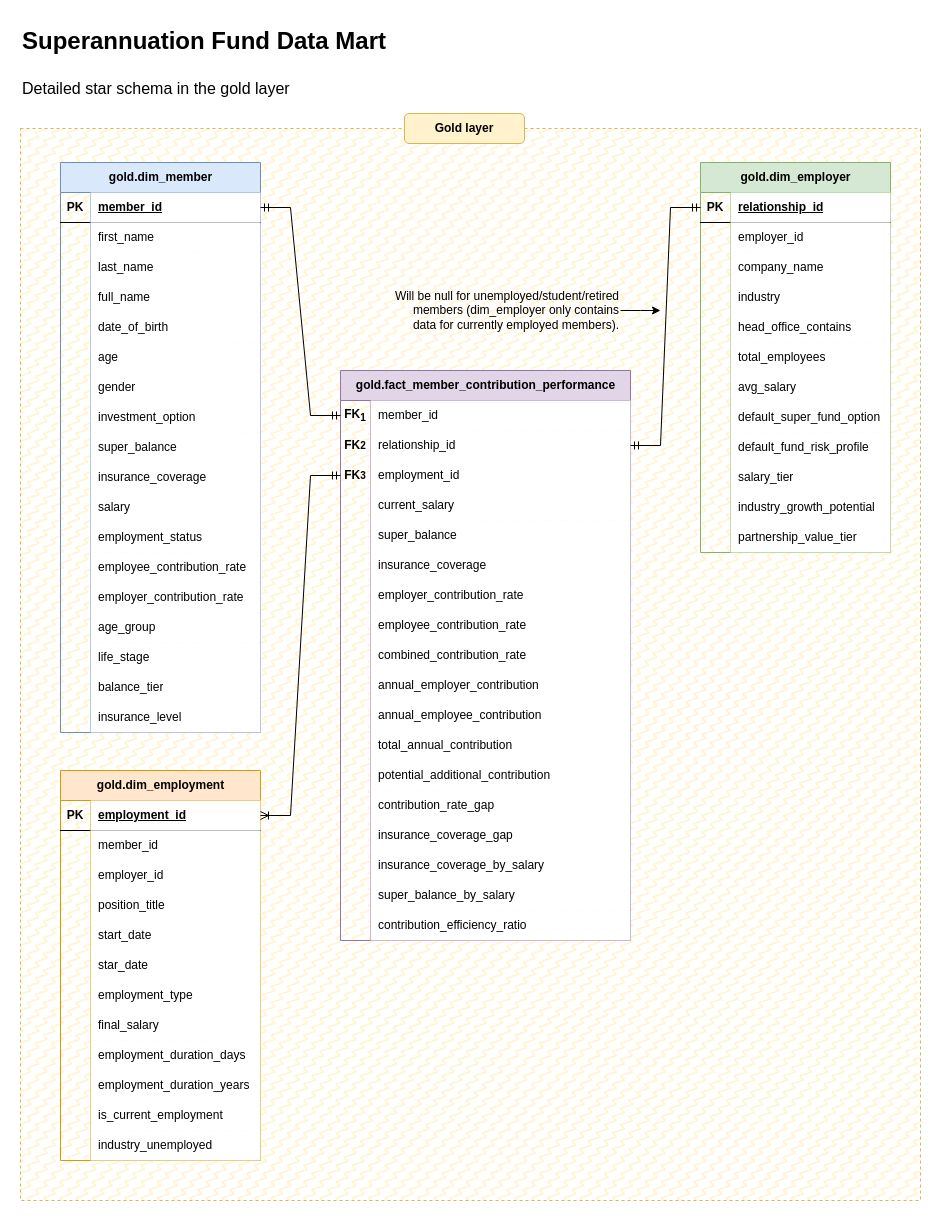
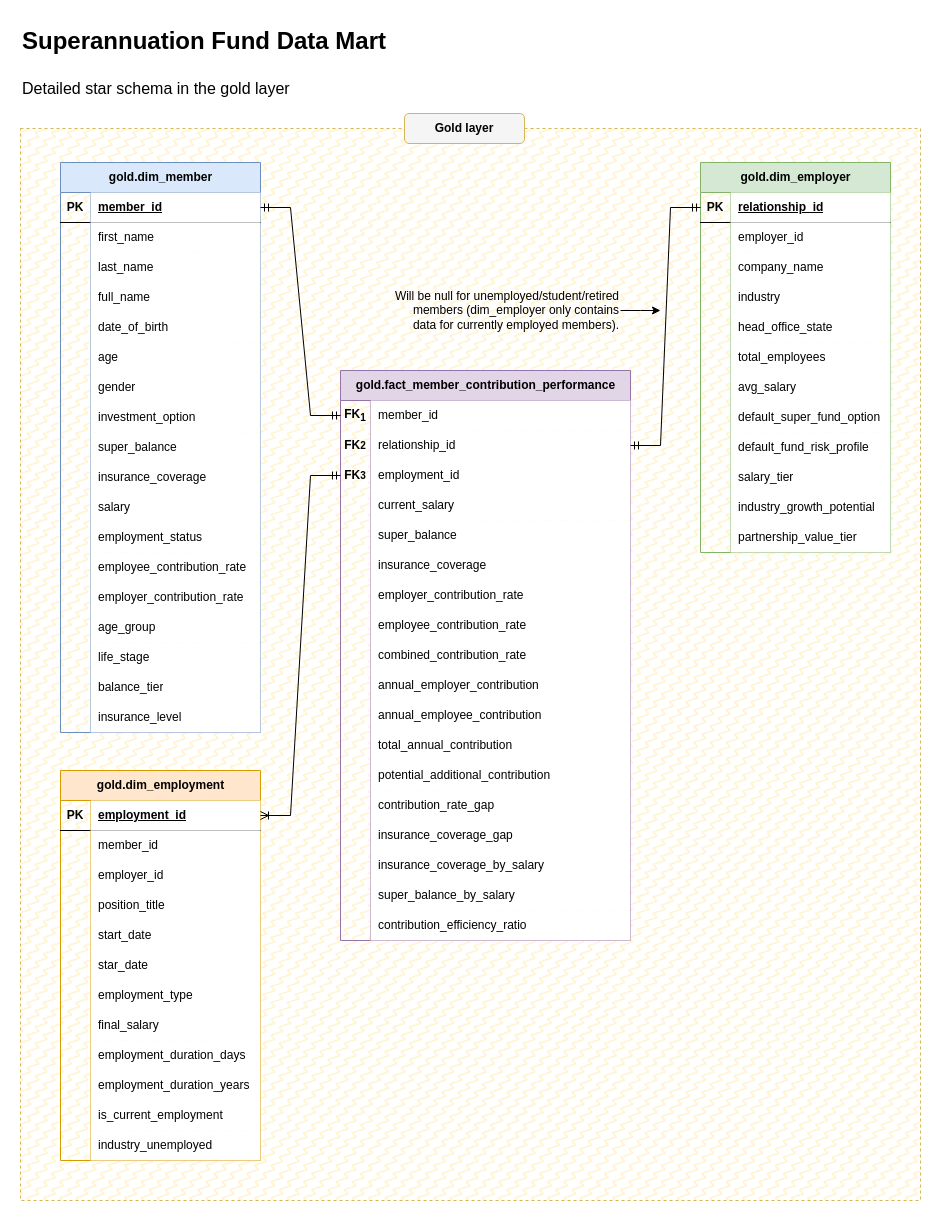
(465, 129) -> (465, 129)
(803, 328) -> (794, 328)
